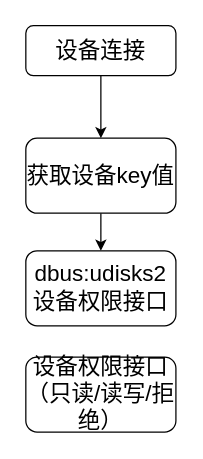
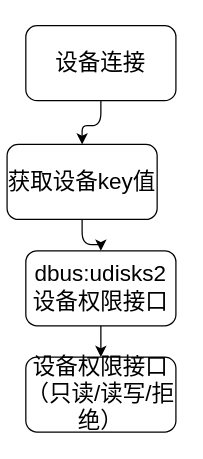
(101, 51) -> (101, 63)
(101, 176) -> (82, 182)
none -> (101, 343)
